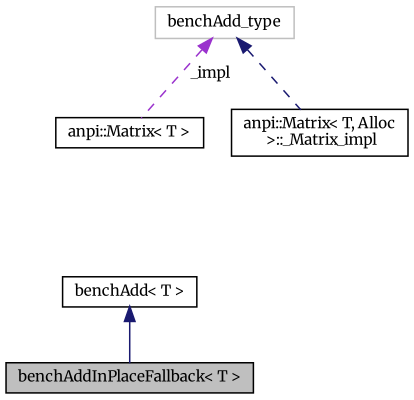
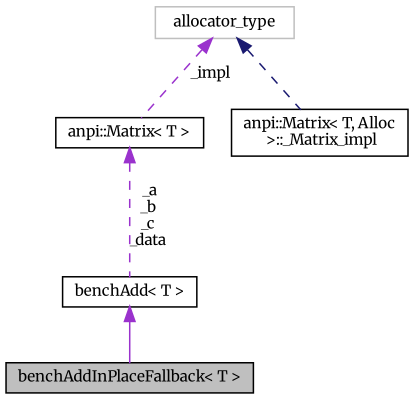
(225, 23) -> (225, 23)
none -> (130, 220)
(130, 343) -> (130, 343)
